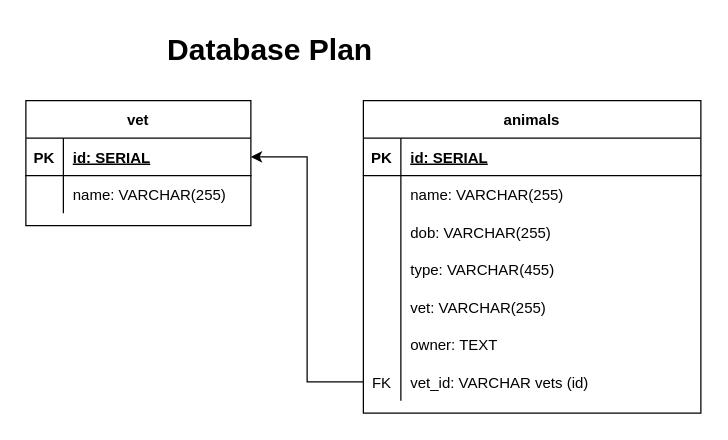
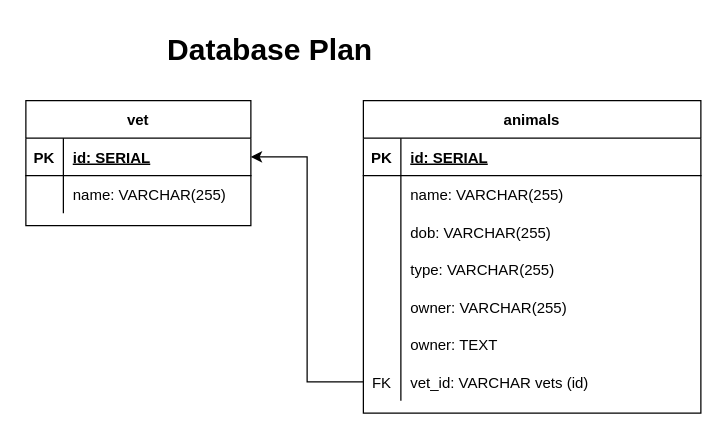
(482, 270) -> (482, 270)
(478, 308) -> (486, 308)
